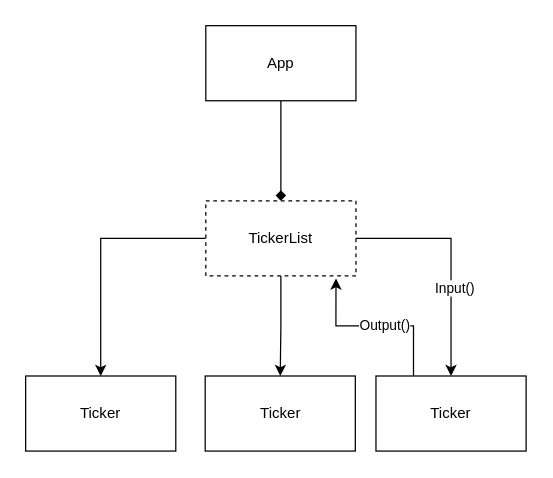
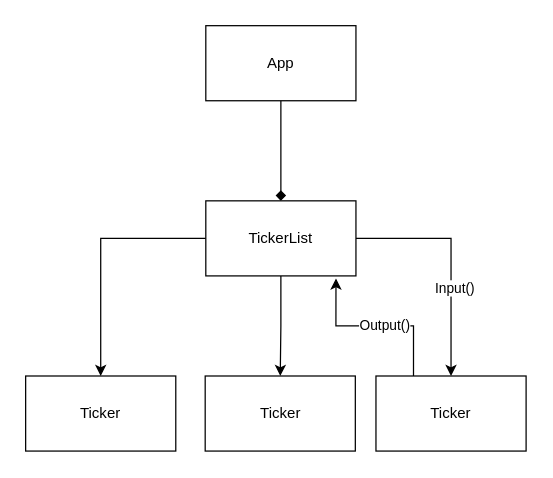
(281, 238) -> (281, 238)
